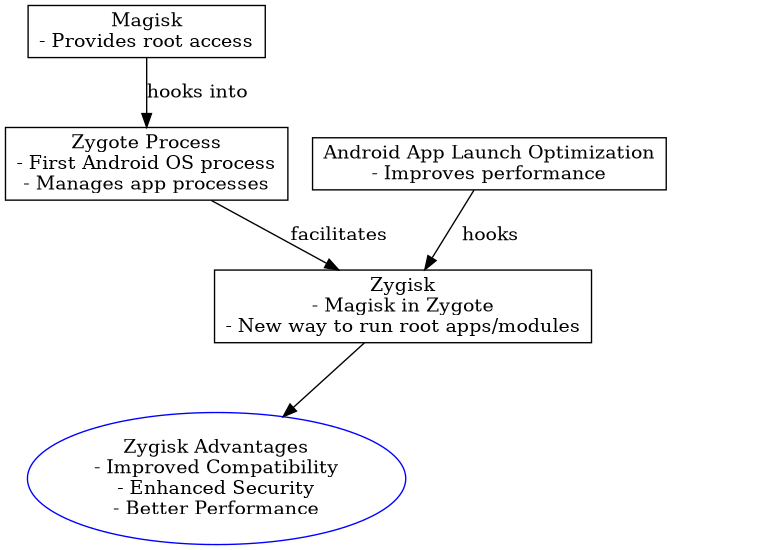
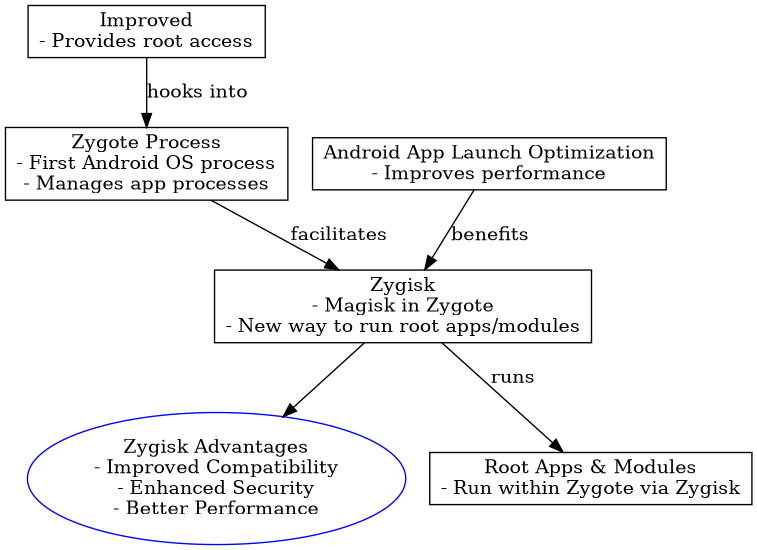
(147, 32) -> (147, 32)
(491, 235) -> (491, 235)
none -> (591, 479)
